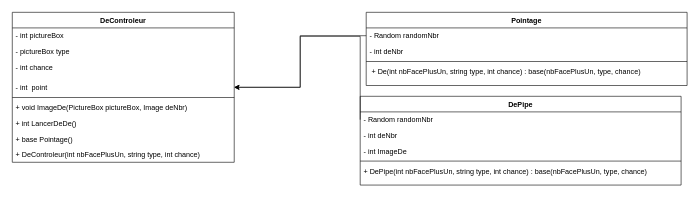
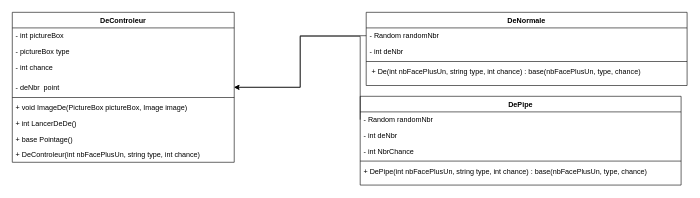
(527, 20) -> (527, 20)
(36, 88) -> (41, 88)
(108, 108) -> (107, 108)
(387, 151) -> (391, 151)
